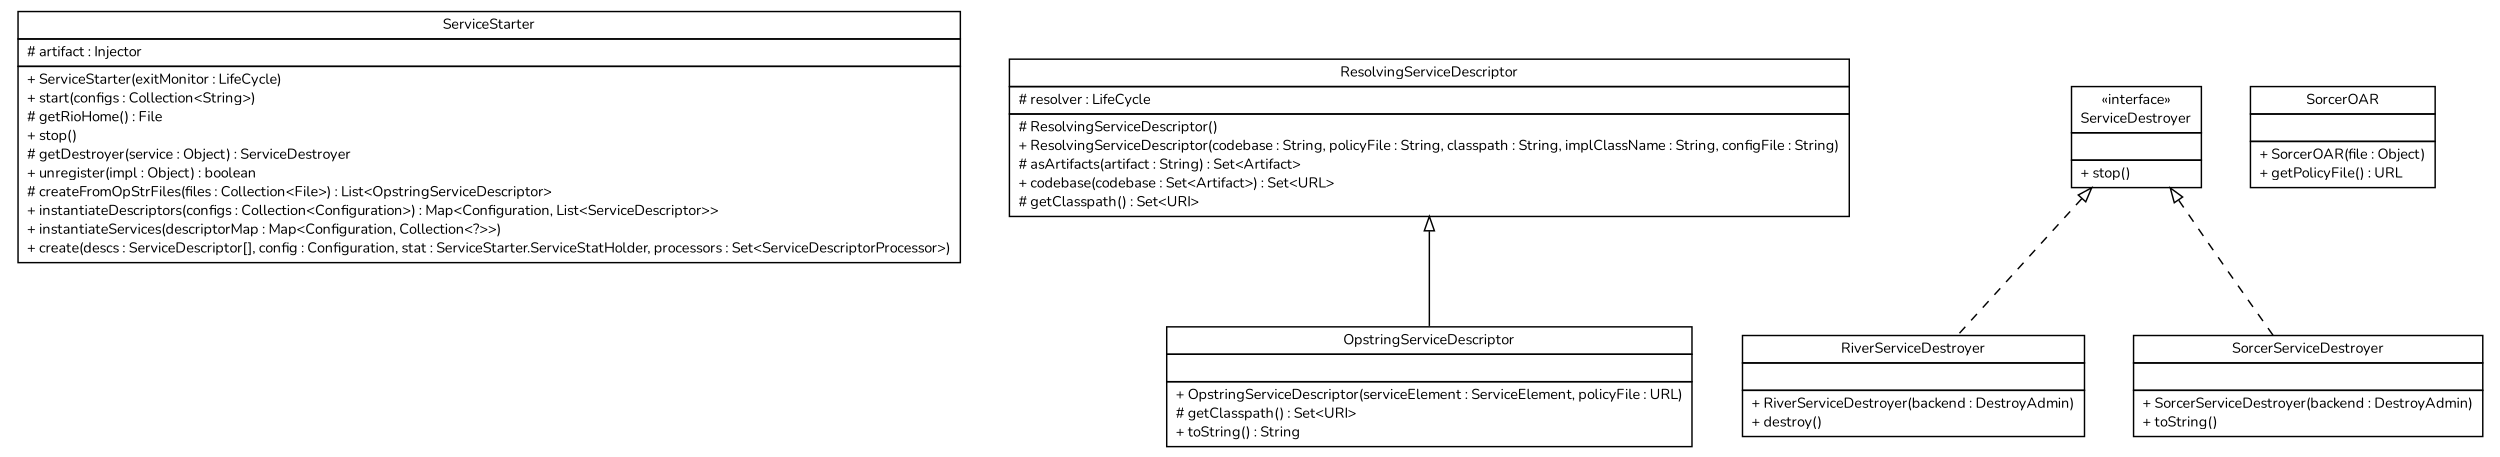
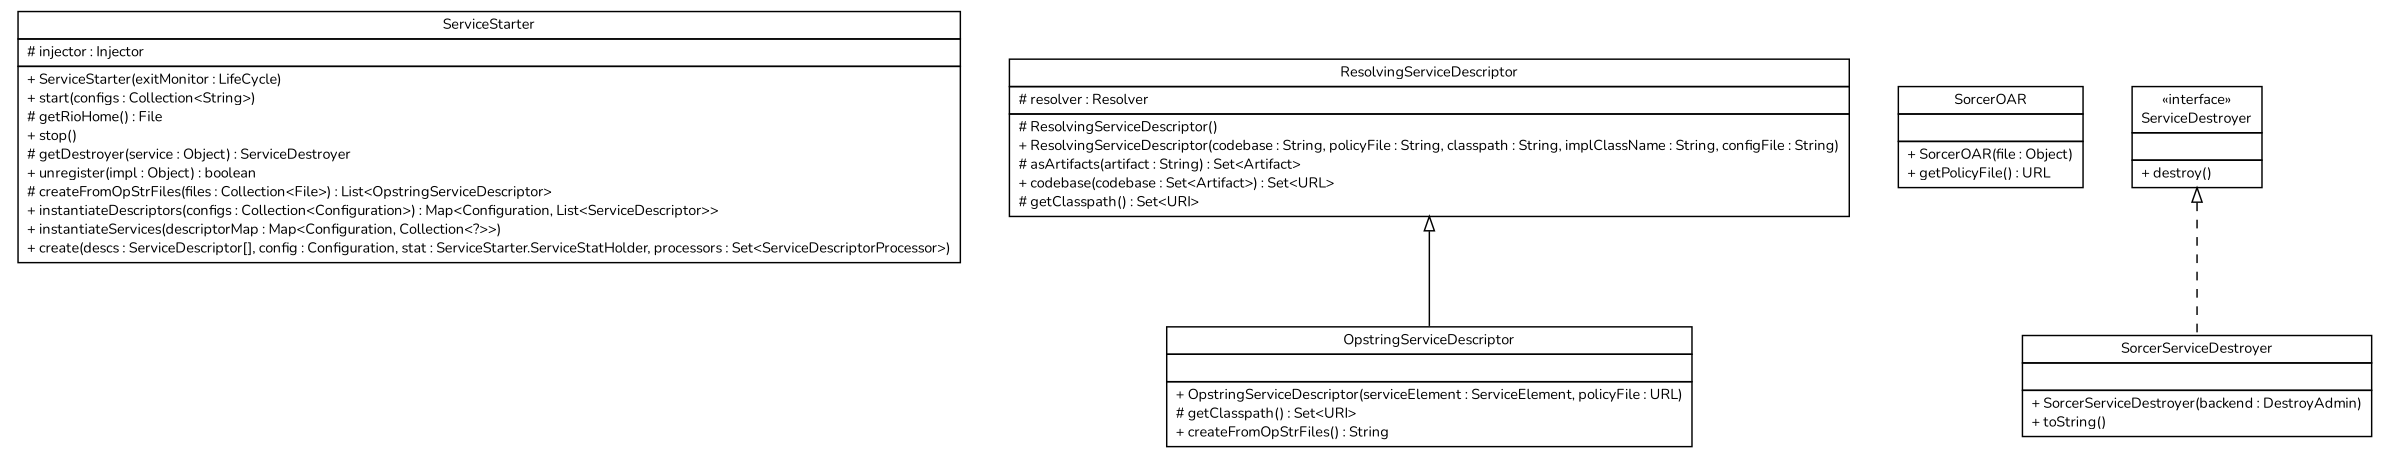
(85, 52) -> (86, 52)
(1085, 100) -> (1084, 100)
(2106, 173) -> (2177, 173)
(1913, 386) -> none
(1238, 432) -> (1283, 432)
